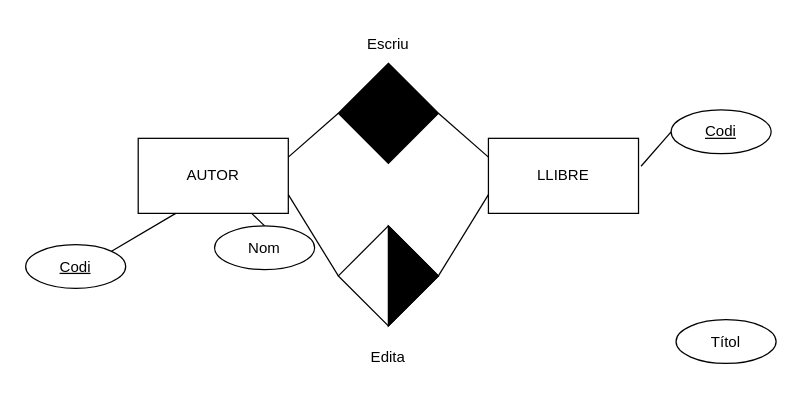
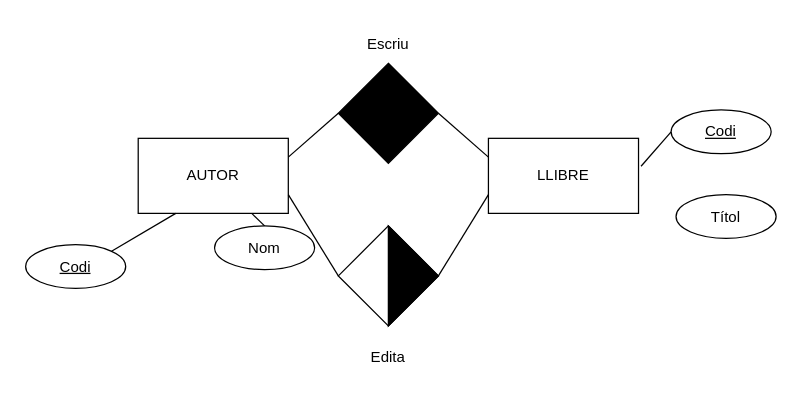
(726, 341) -> (726, 216)
